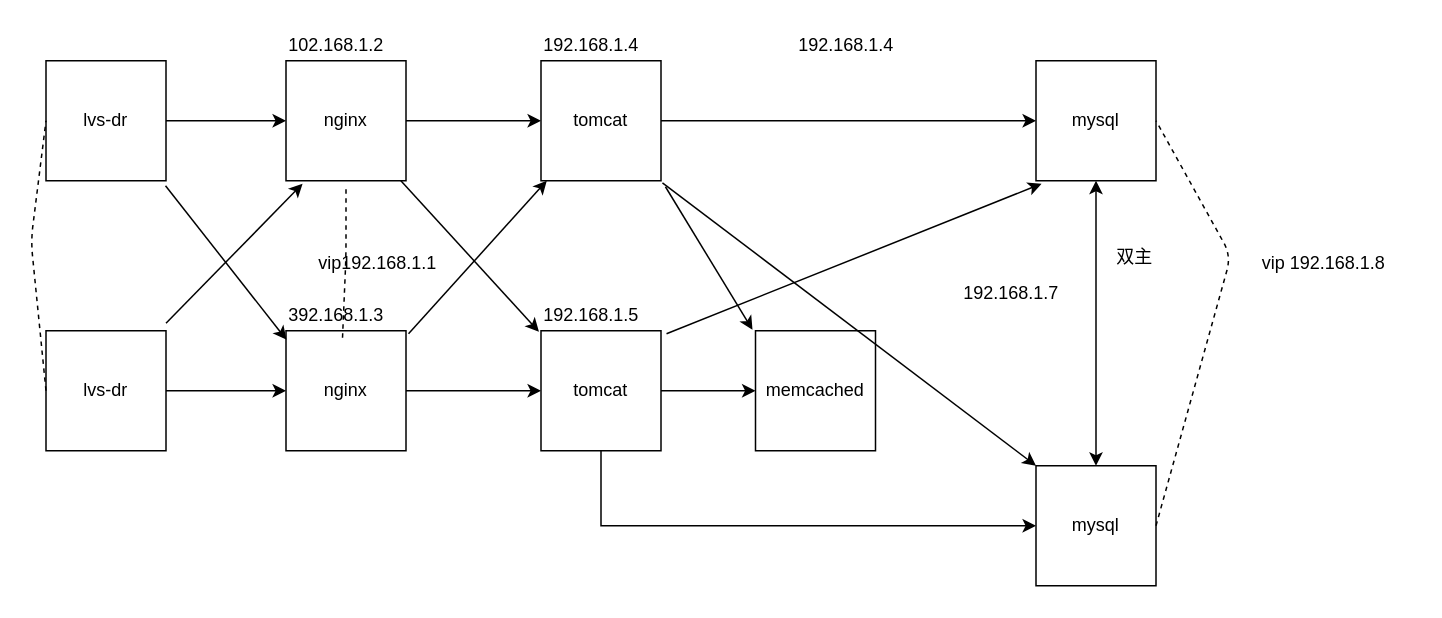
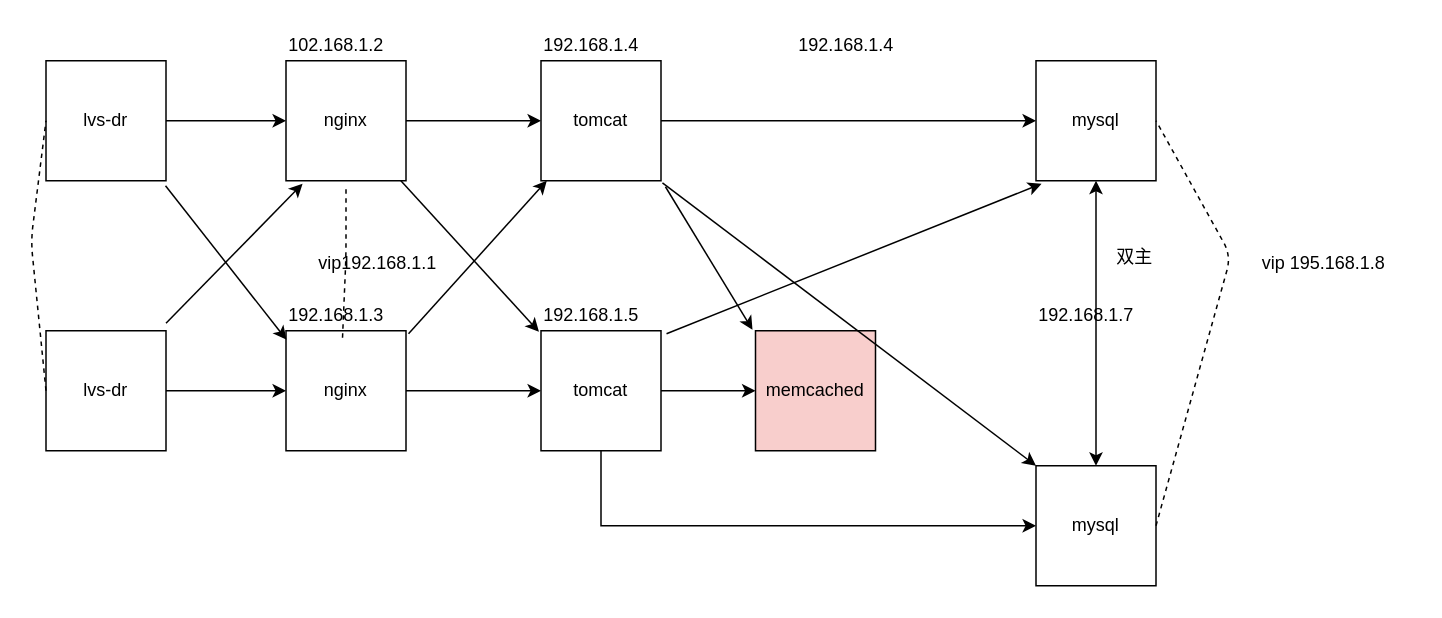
(1326, 264) -> (1326, 264)
(1021, 293) -> (1096, 316)
(337, 316) -> (337, 316)
(815, 391) -> (815, 391)
